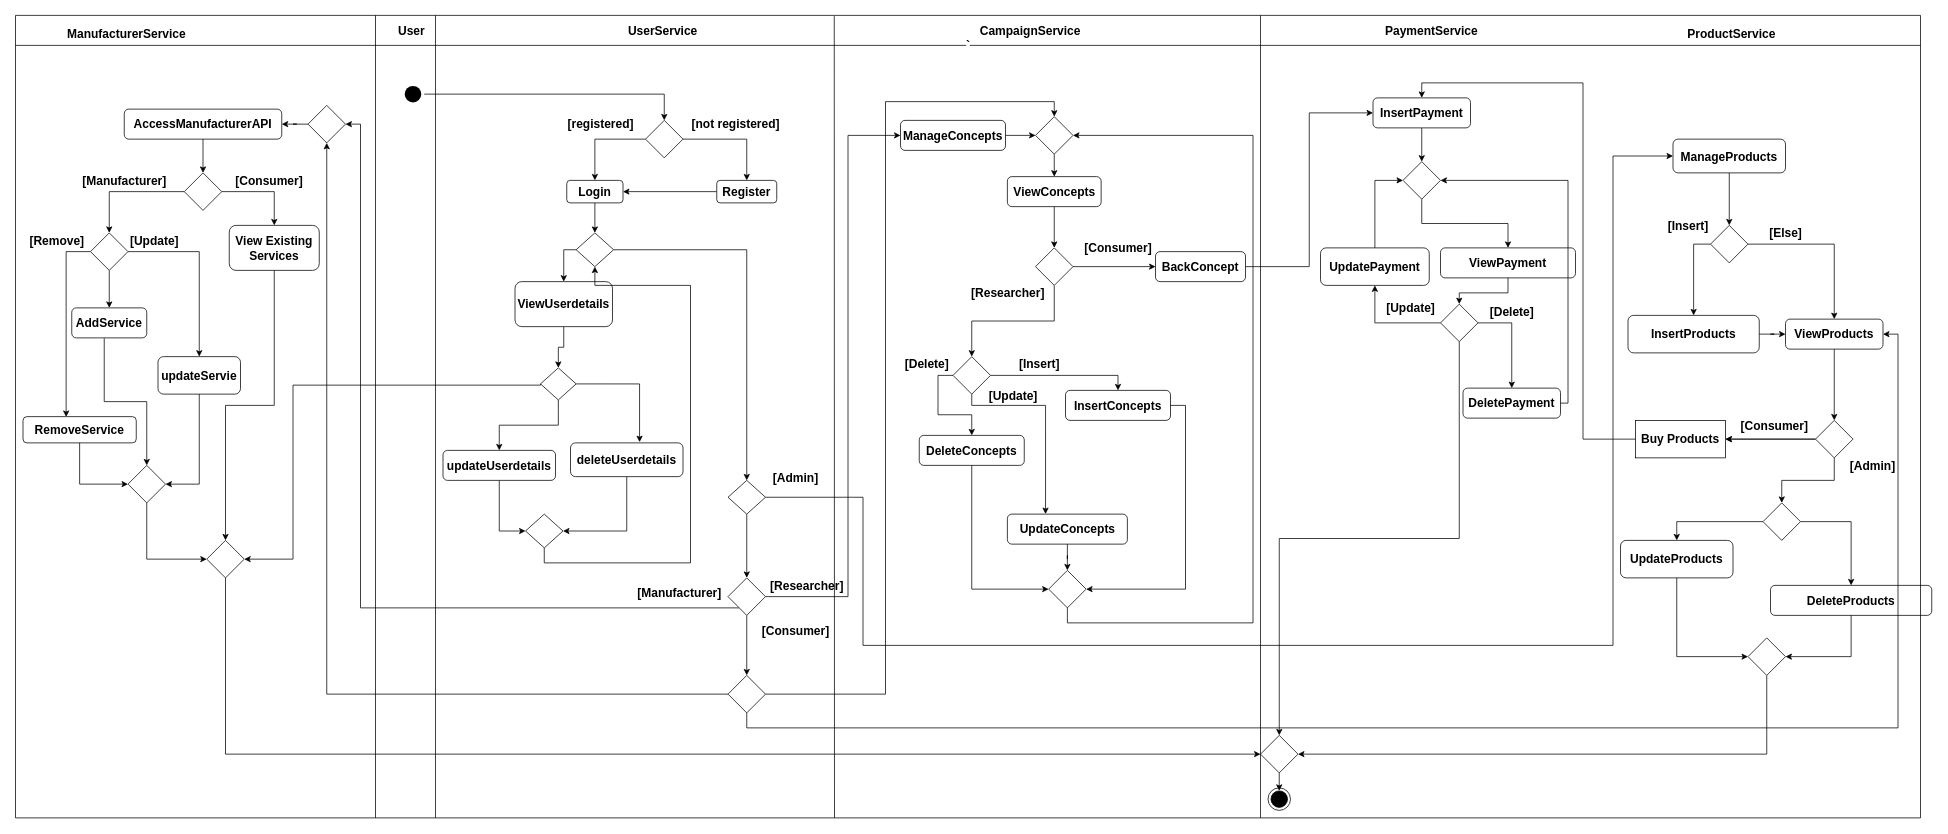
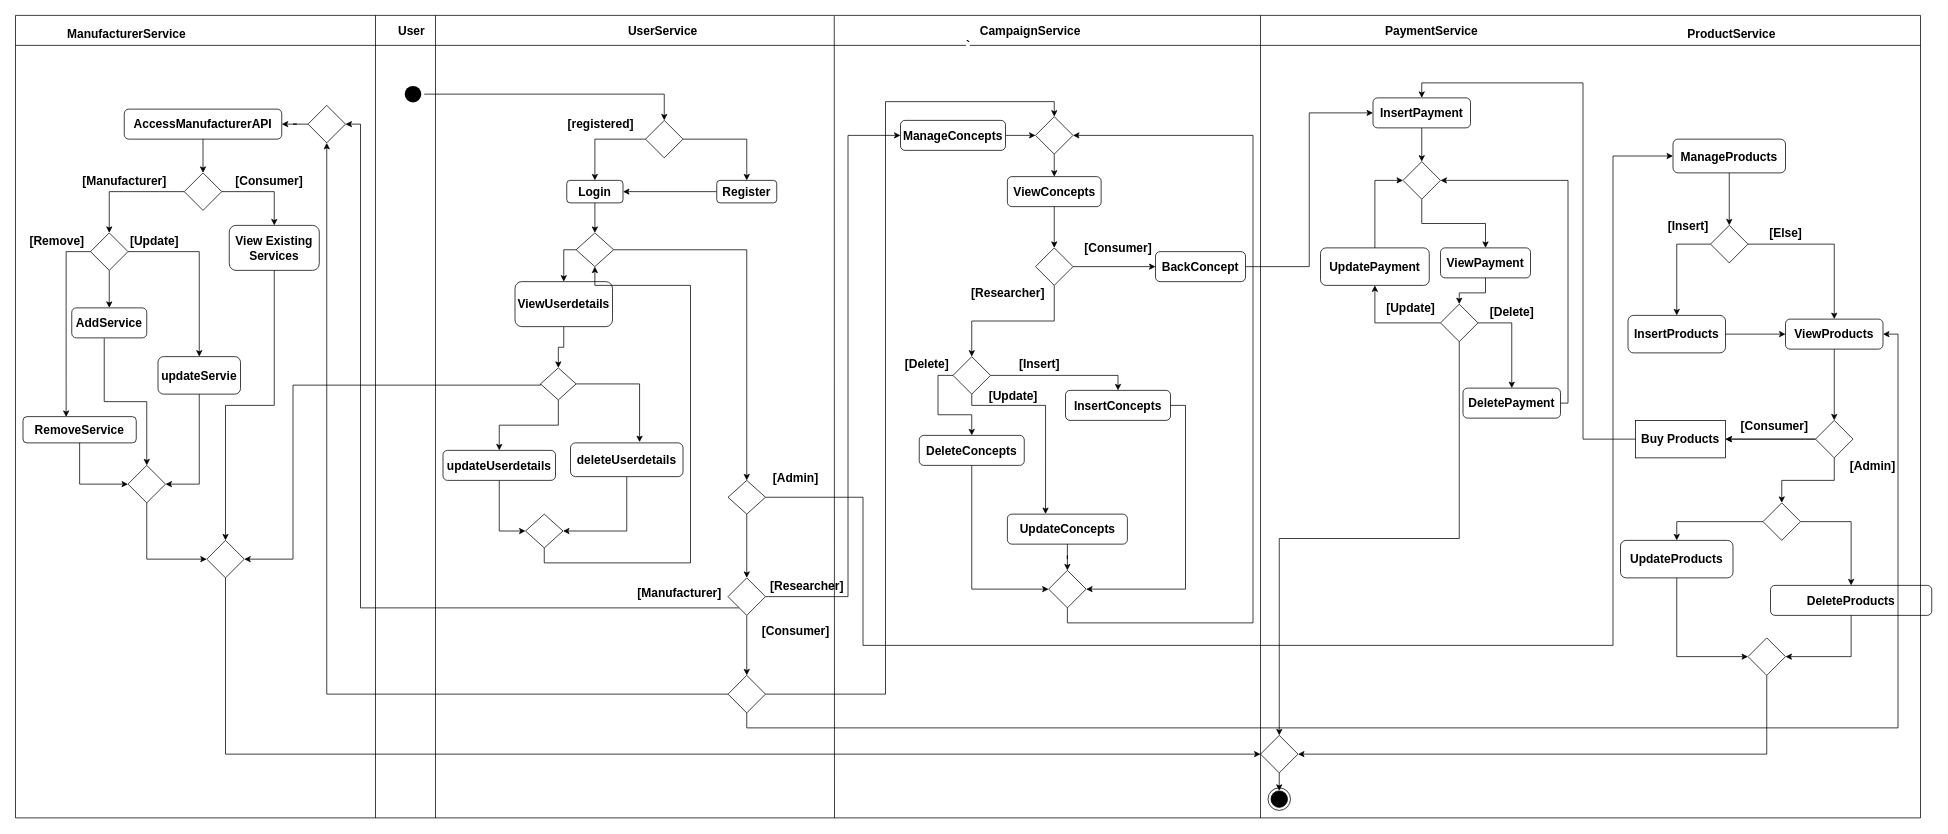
(735, 124) -> none
(1508, 263) -> (1485, 263)
(1694, 334) -> (1677, 334)
